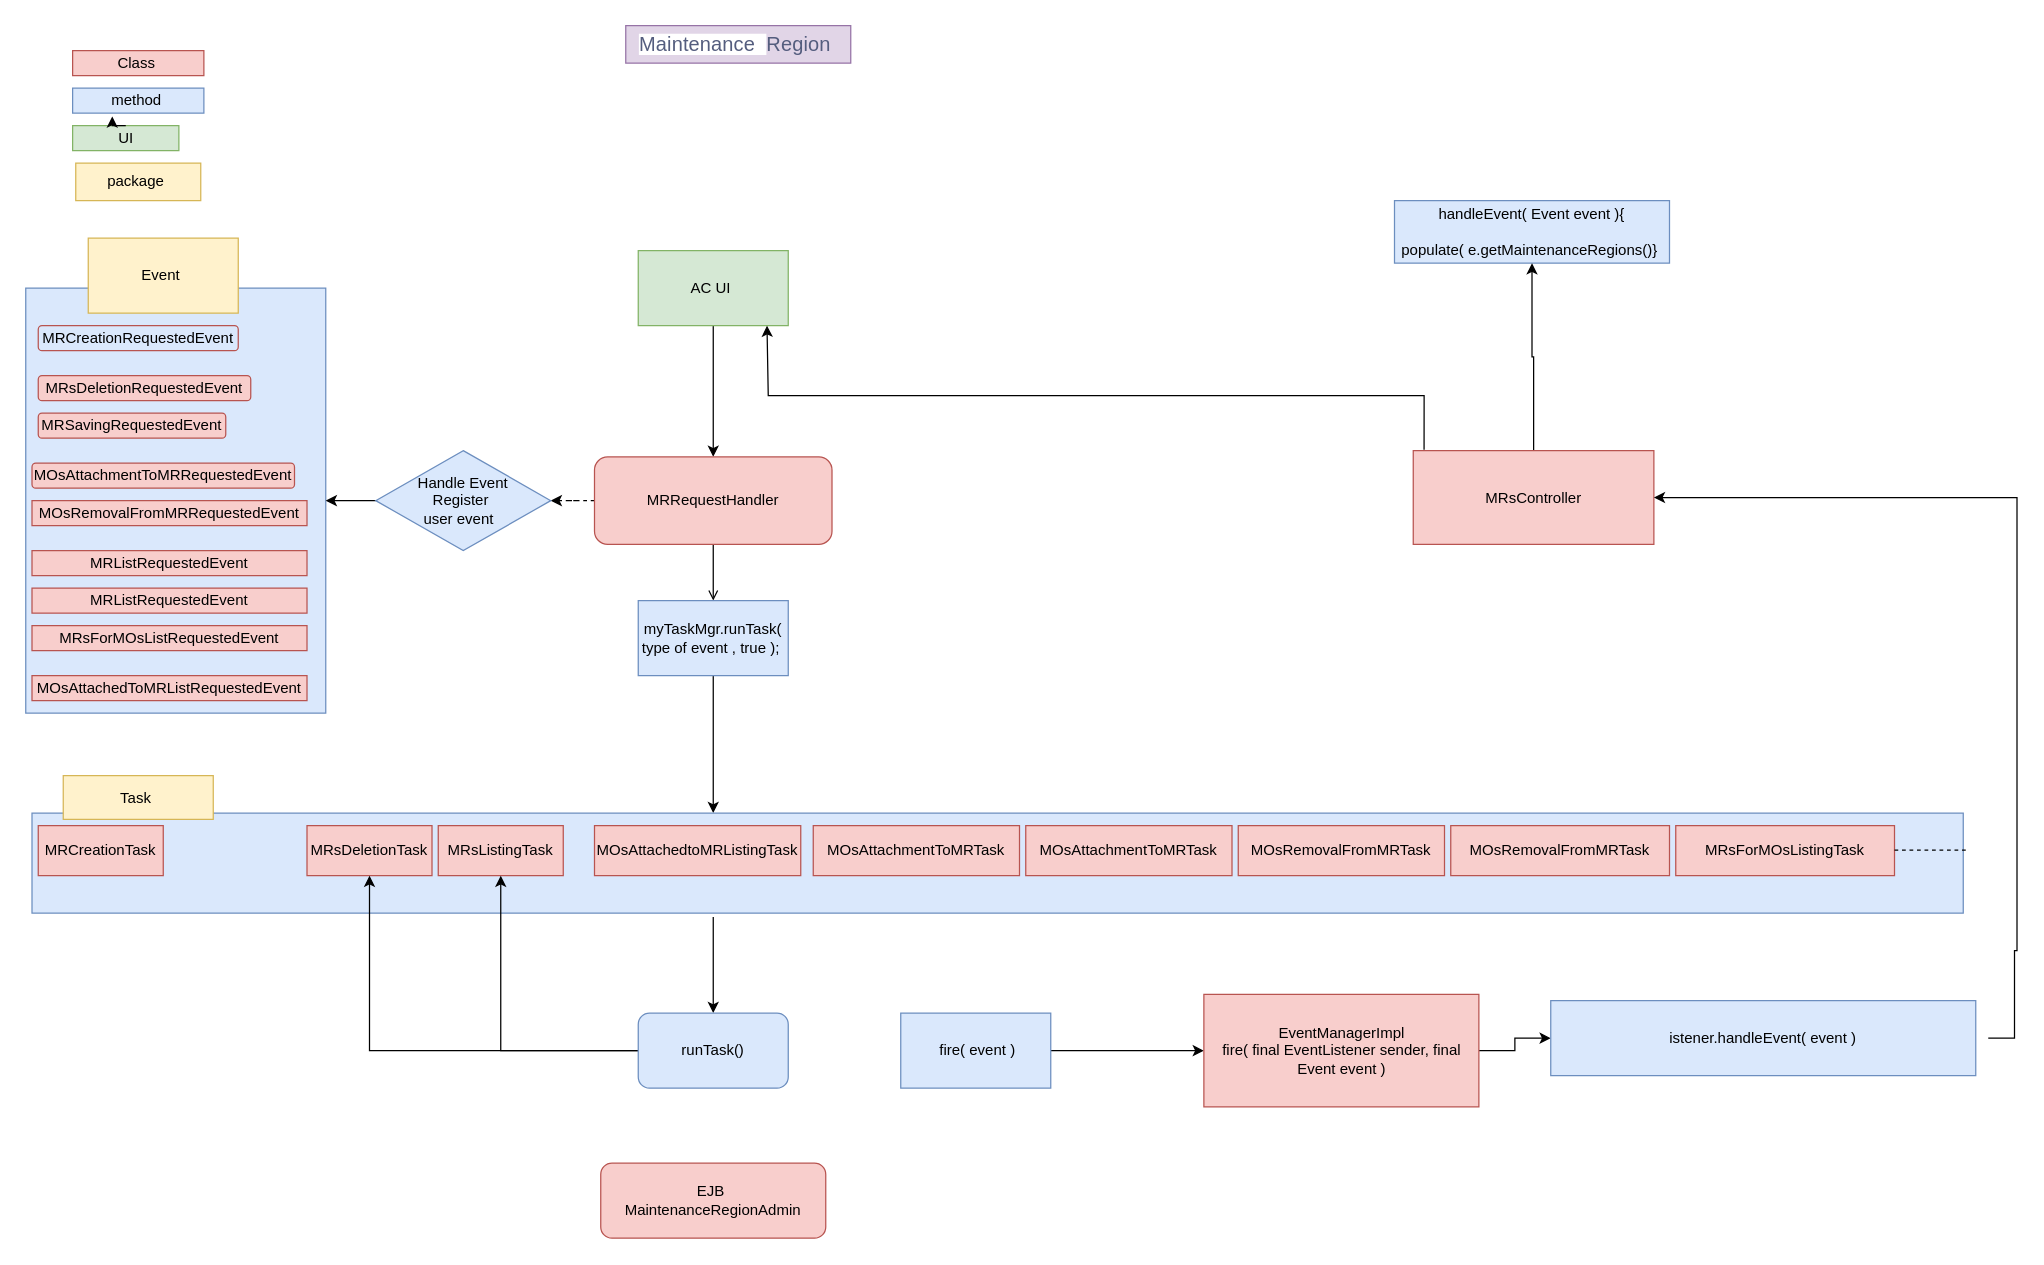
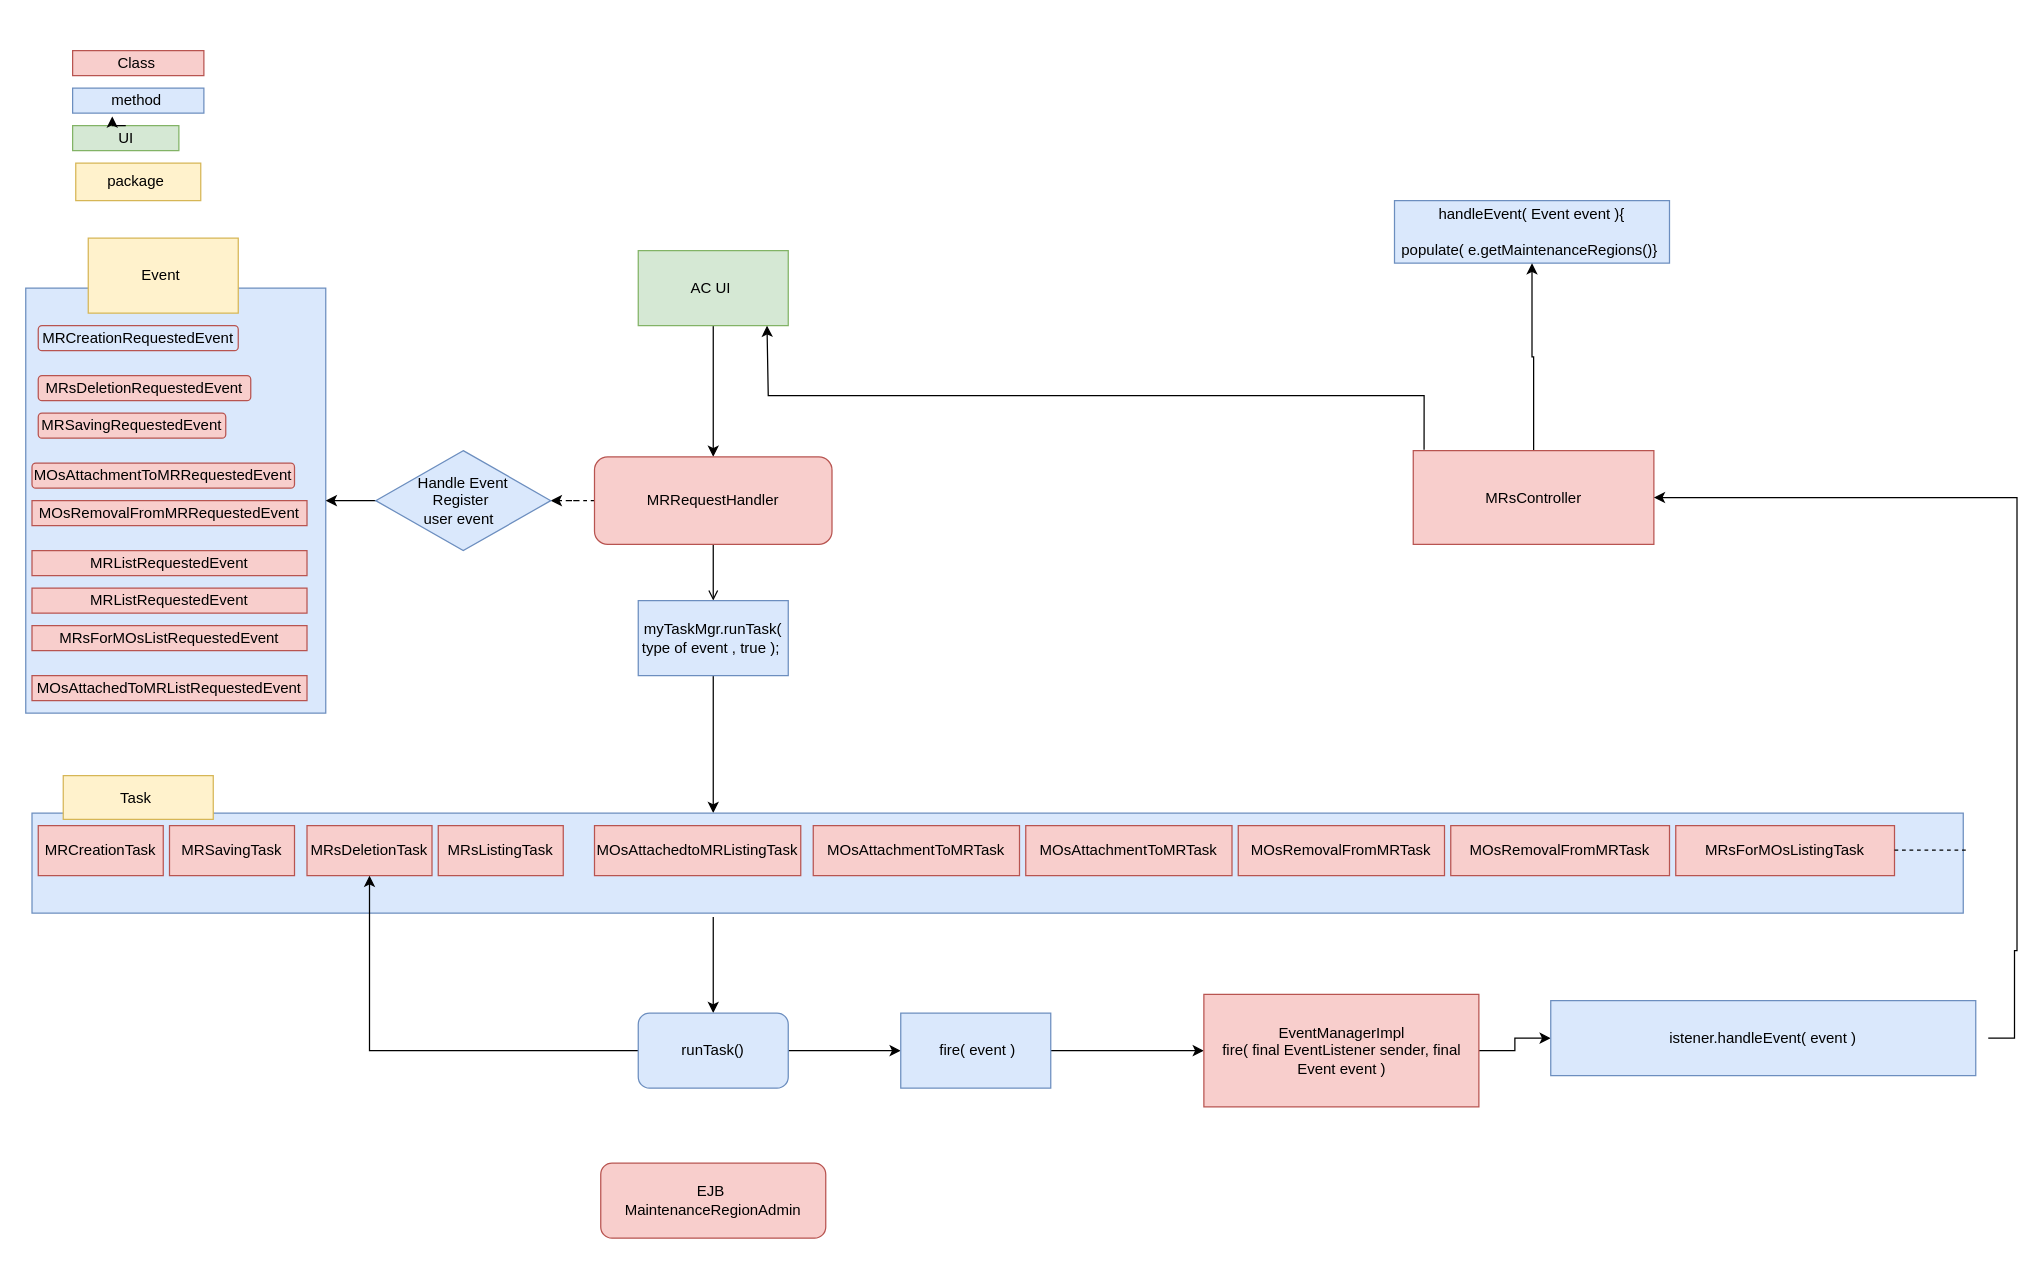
(738, 44) -> none
none -> (232, 851)
(501, 966) -> (840, 1051)
